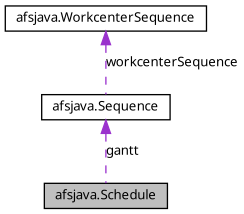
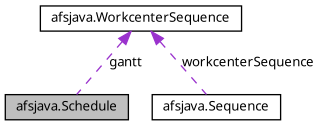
(106, 158) -> (99, 68)
